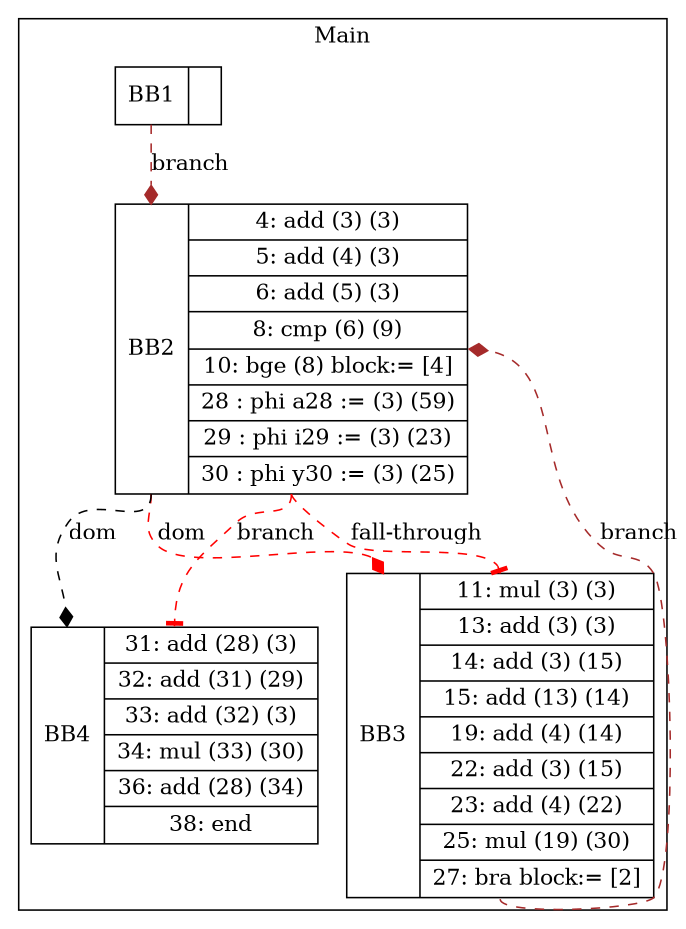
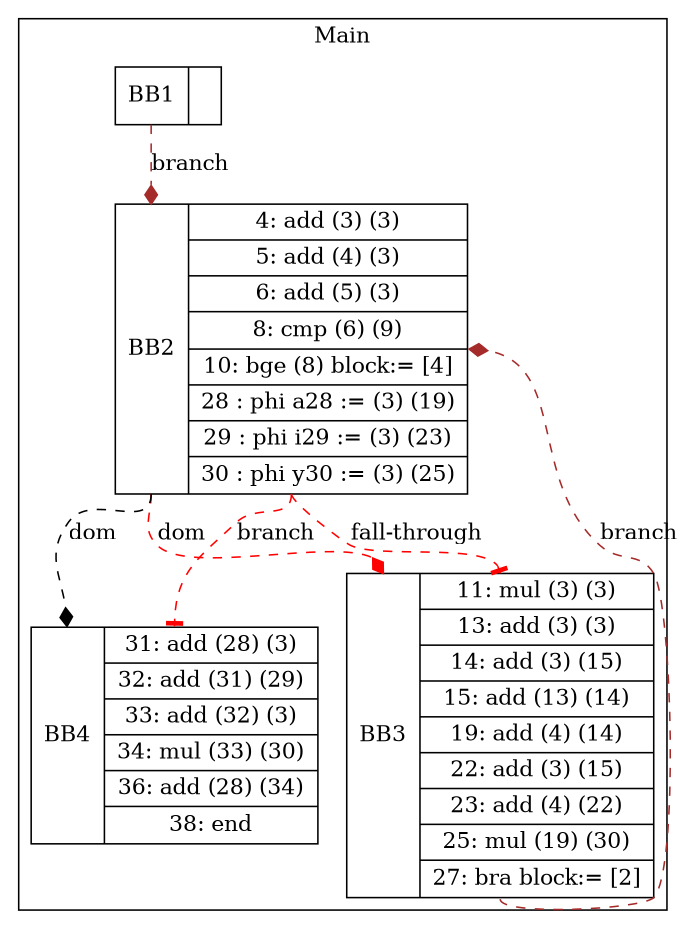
(328, 402) -> (328, 402)
